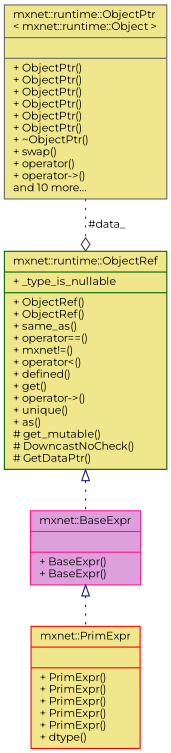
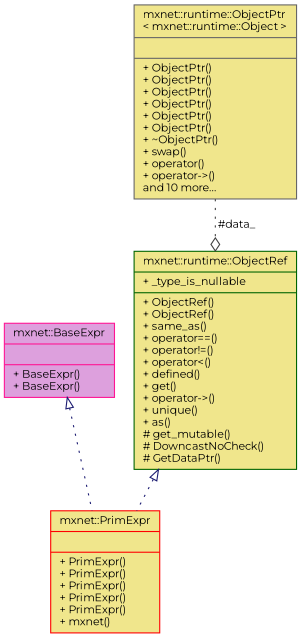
(43, 351) -> (178, 351)
(86, 496) -> (145, 495)
(63, 738) -> (85, 622)
